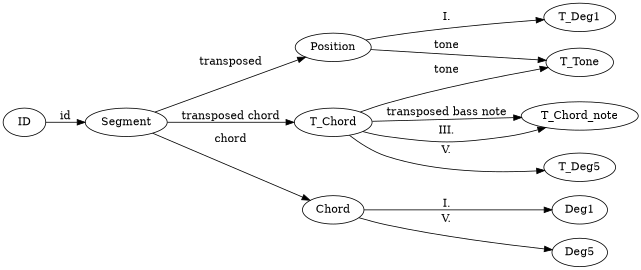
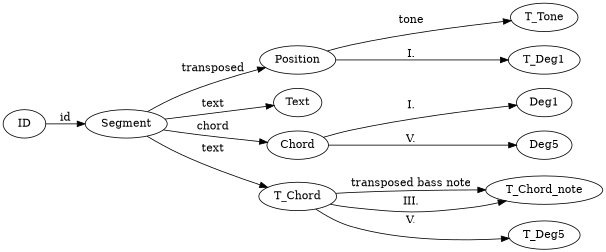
(449, 87) -> none
none -> (298, 103)
(231, 116) -> (213, 149)
